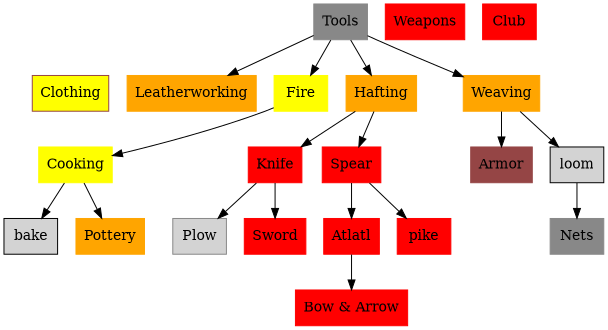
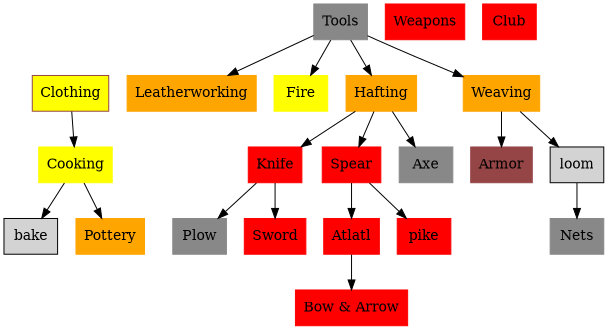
(199, 133) -> (73, 124)
none -> (426, 165)
(200, 236) -> (200, 236)
